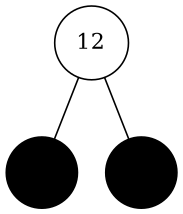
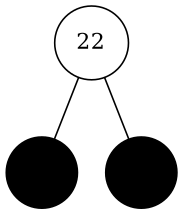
(92, 43) -> (92, 43)
